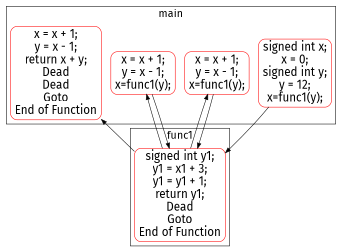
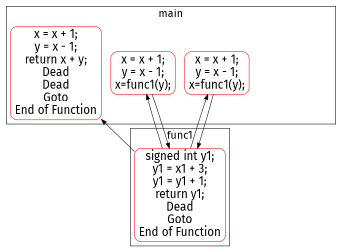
(295, 73) -> none
